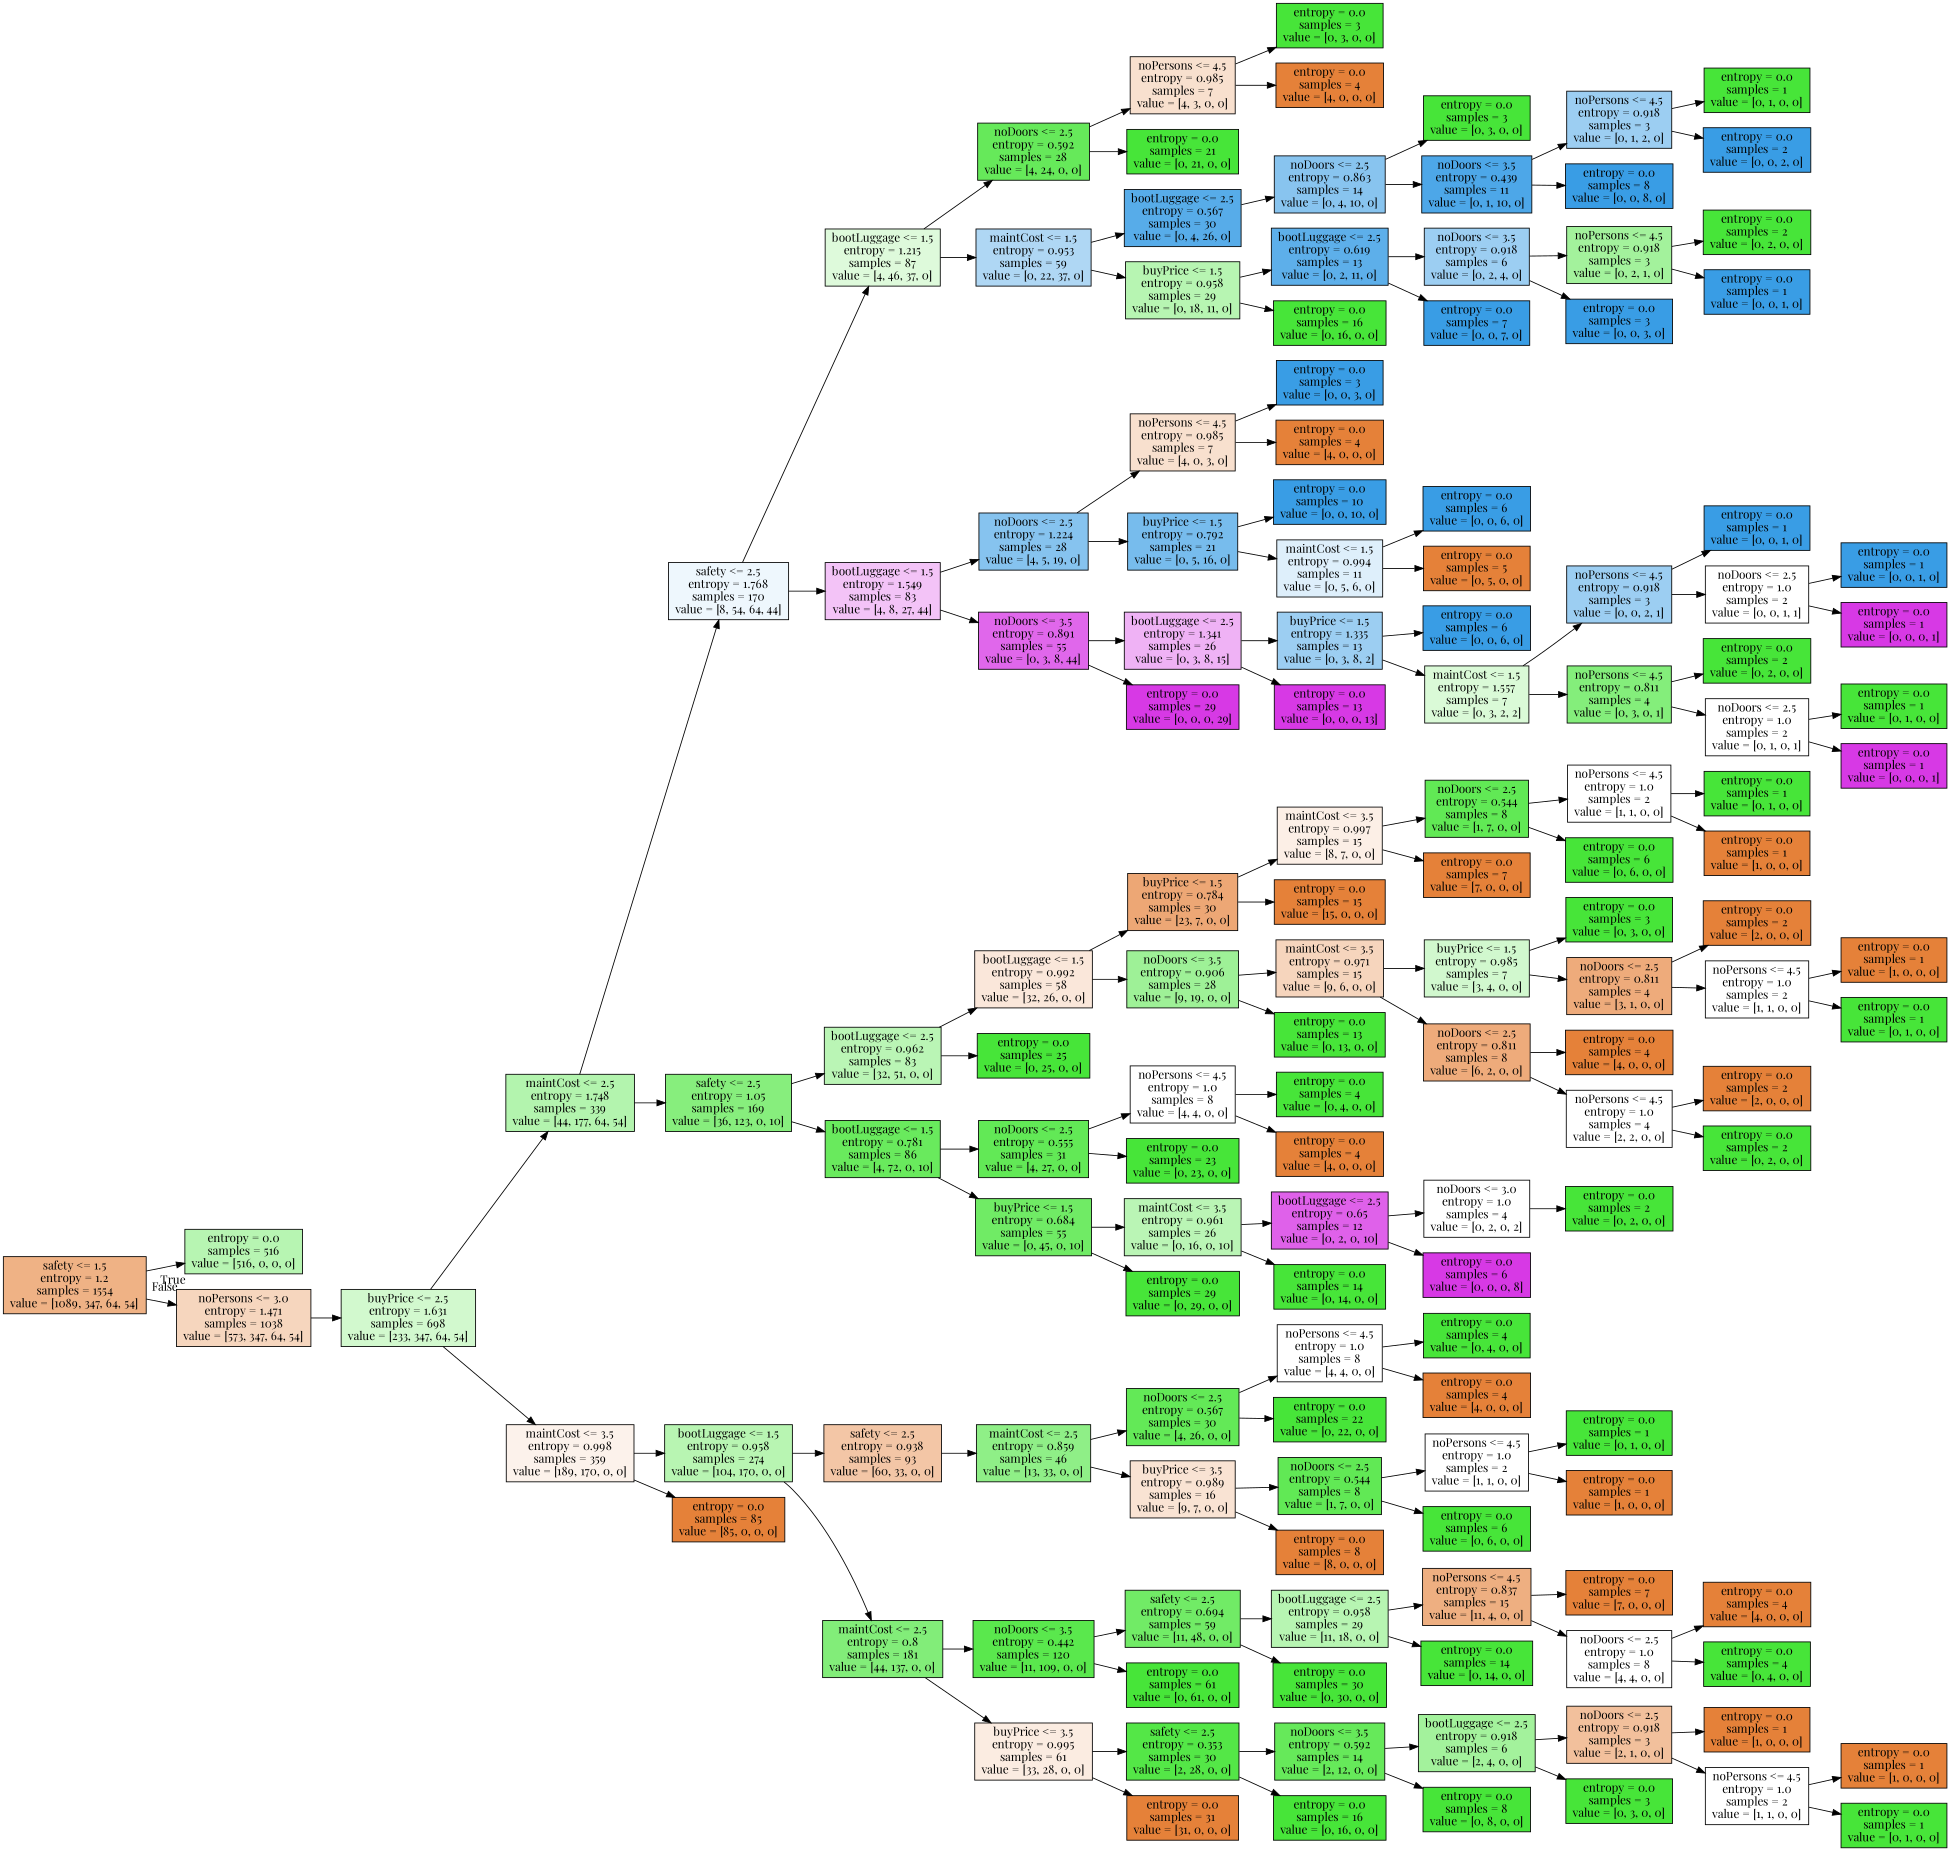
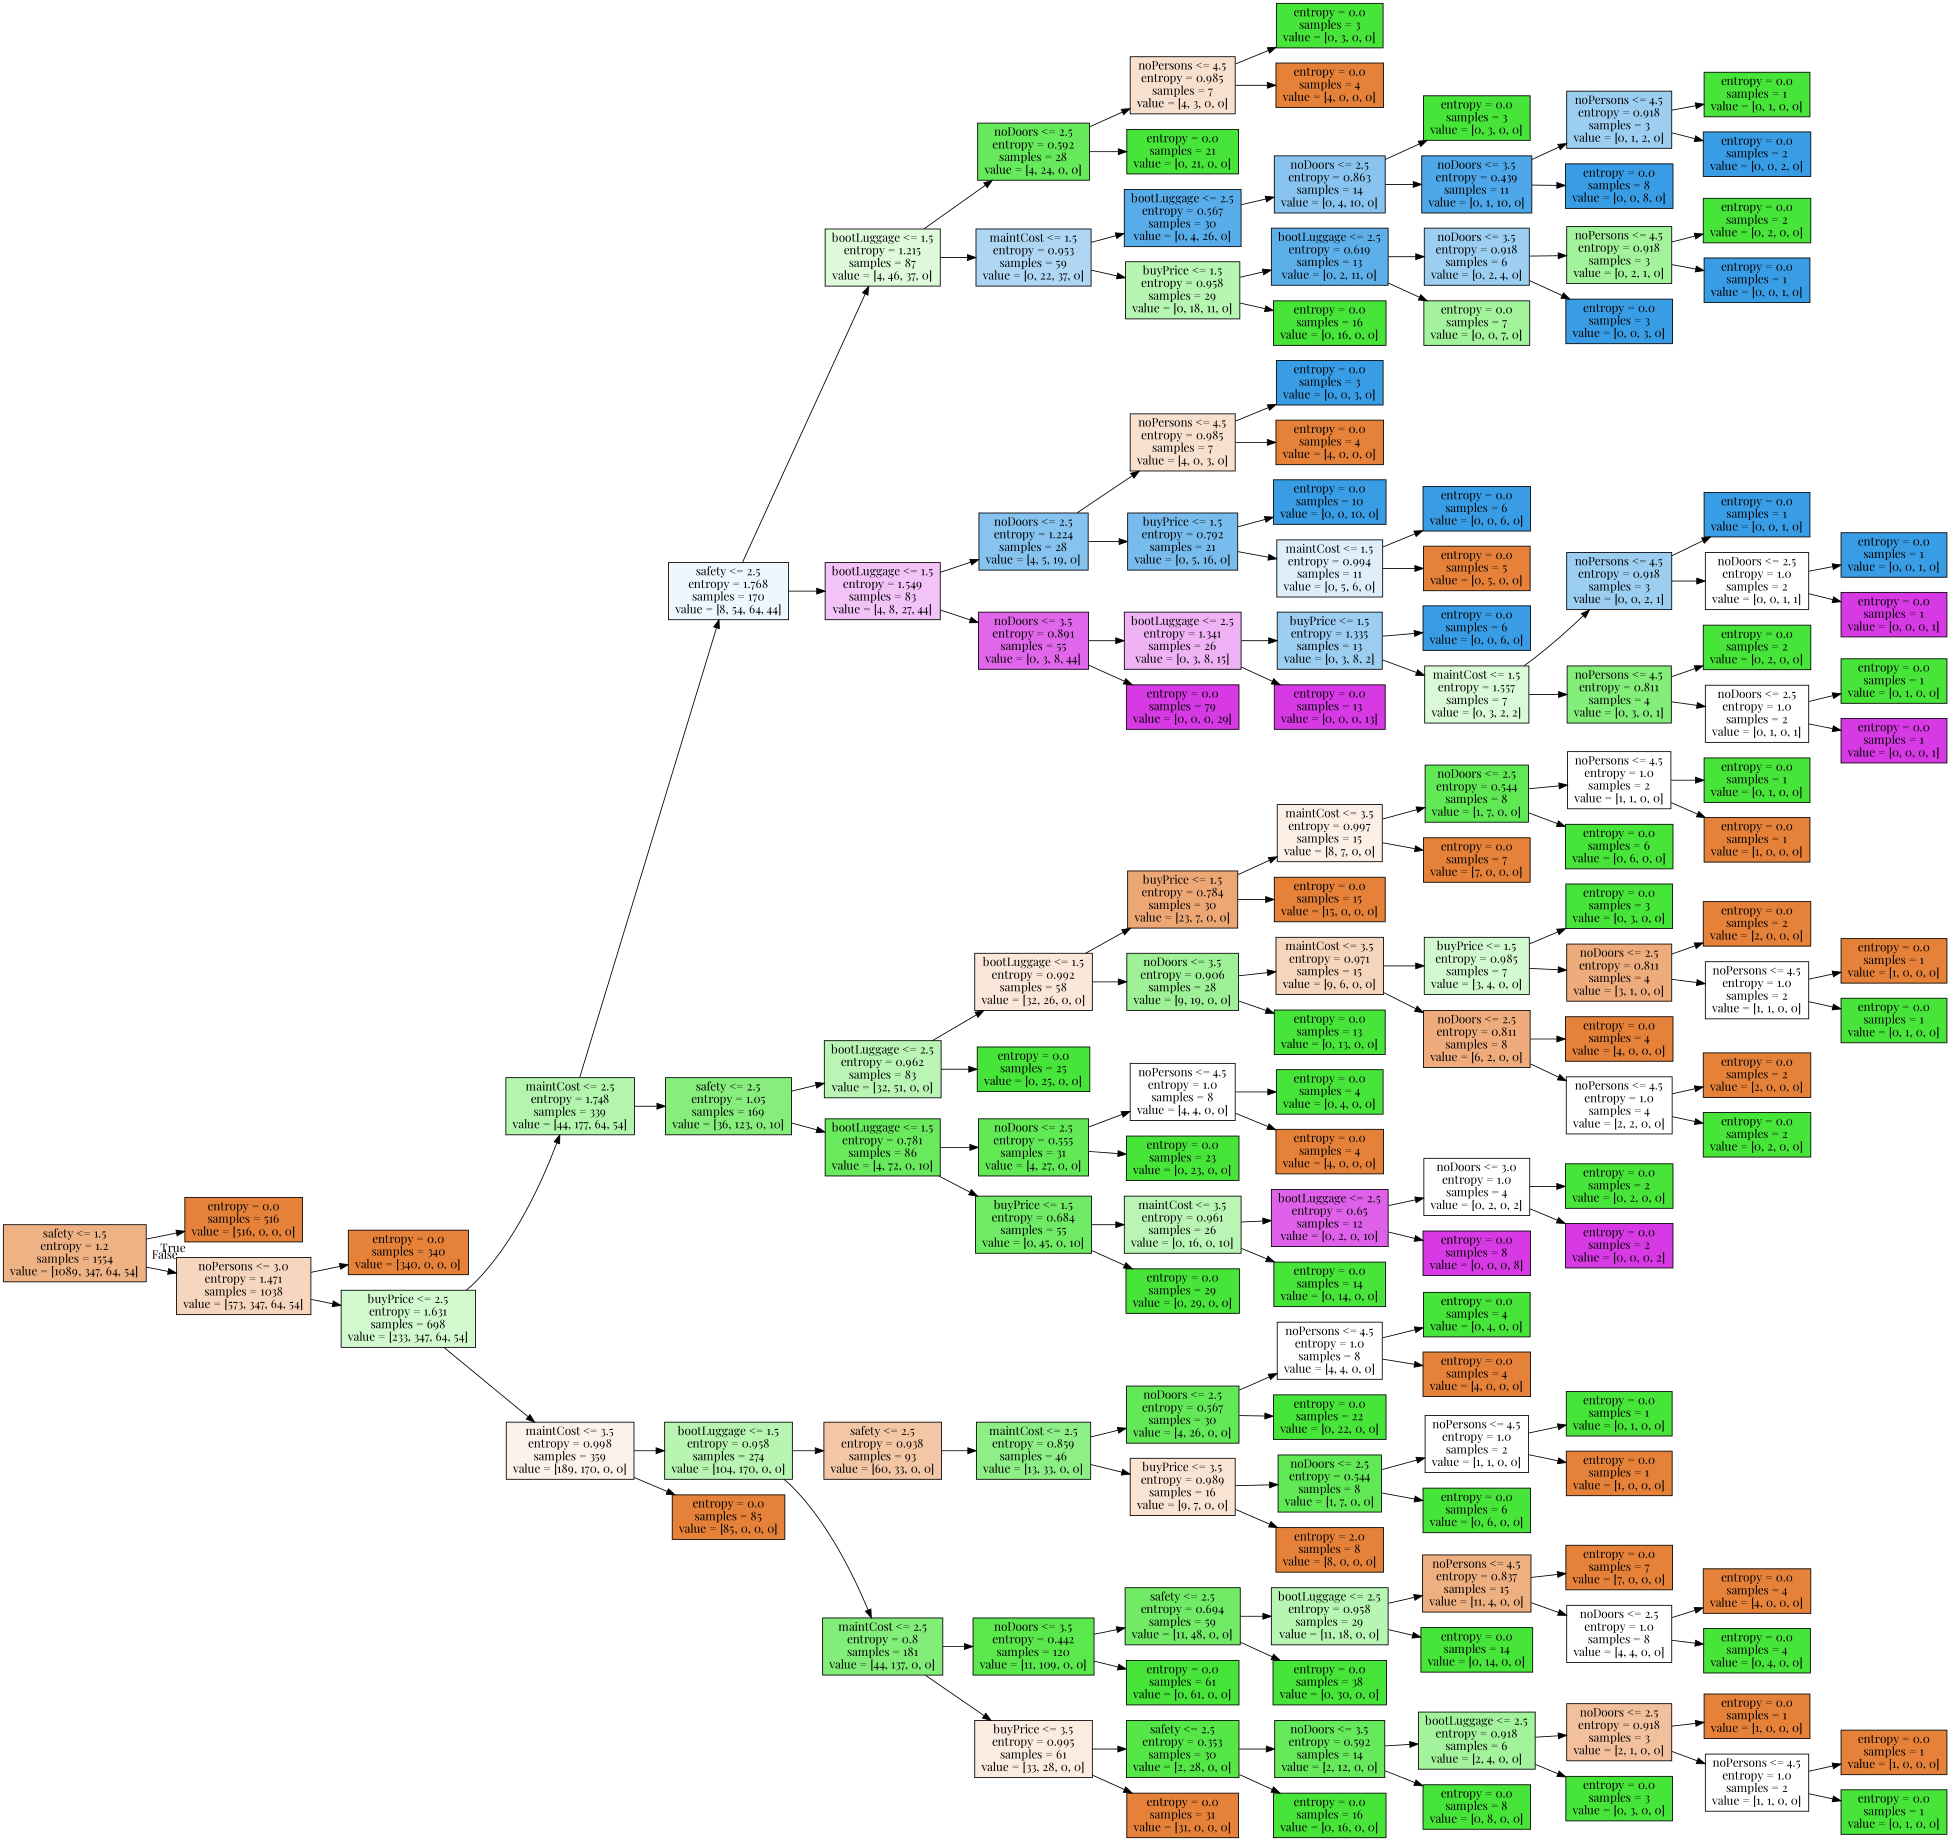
(1477, 323) -> (1477, 323)
(1183, 707) -> (1183, 707)
none -> (1619, 1246)
(244, 1252) -> (244, 1220)
none -> (408, 1252)
(1477, 1275) -> (1477, 1253)
(1330, 1552) -> (1330, 1550)
(1330, 1685) -> (1330, 1683)
